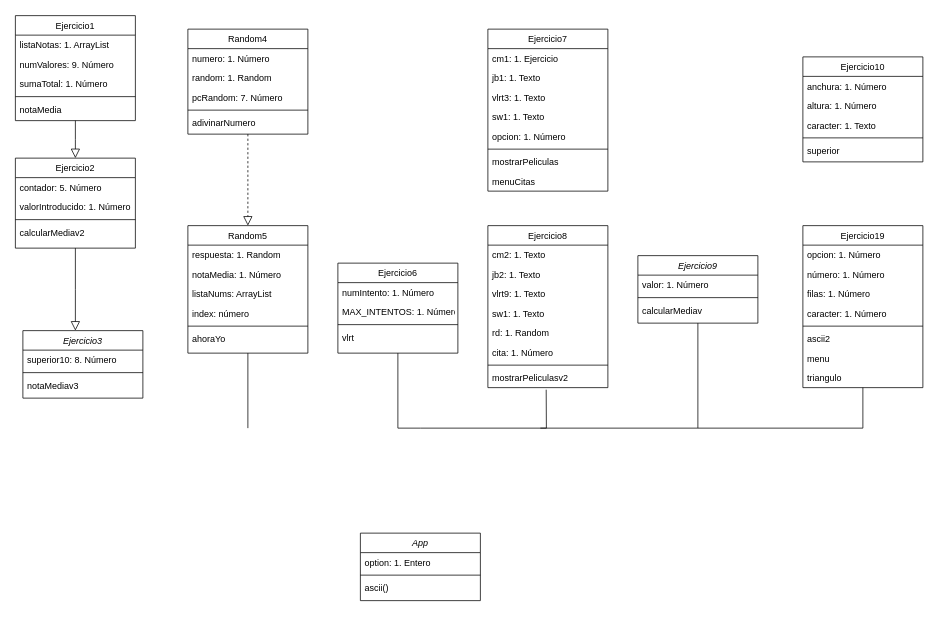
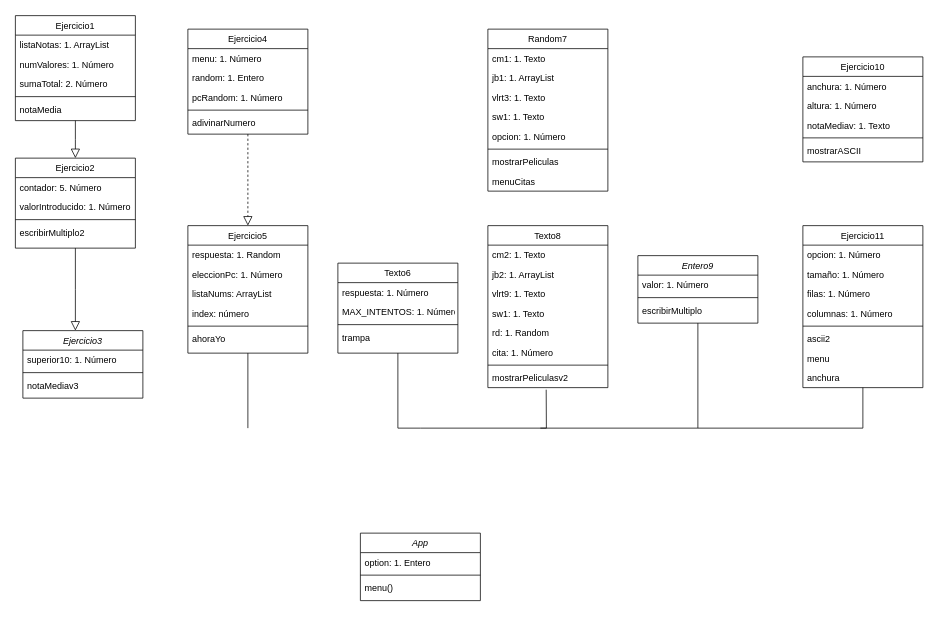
(248, 39) -> (248, 39)
(548, 39) -> (548, 39)
(230, 59) -> (225, 59)
(528, 59) -> (520, 59)
(67, 65) -> (67, 65)
(230, 78) -> (230, 78)
(520, 78) -> (529, 78)
(64, 84) -> (64, 84)
(235, 98) -> (235, 98)
(848, 125) -> (852, 125)
(826, 151) -> (837, 151)
(54, 233) -> (56, 233)
(248, 236) -> (248, 236)
(548, 236) -> (548, 236)
(863, 236) -> (863, 236)
(698, 266) -> (698, 266)
(398, 273) -> (398, 273)
(237, 275) -> (238, 275)
(520, 275) -> (529, 275)
(845, 275) -> (845, 275)
(390, 293) -> (388, 293)
(674, 311) -> (676, 311)
(850, 314) -> (849, 314)
(351, 338) -> (357, 338)
(74, 360) -> (74, 360)
(827, 378) -> (825, 378)
(380, 588) -> (380, 588)
